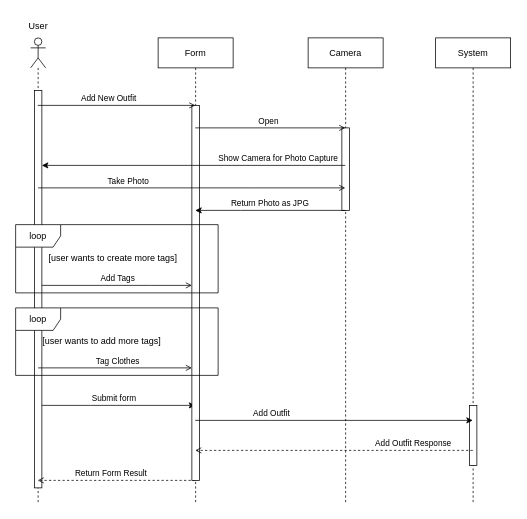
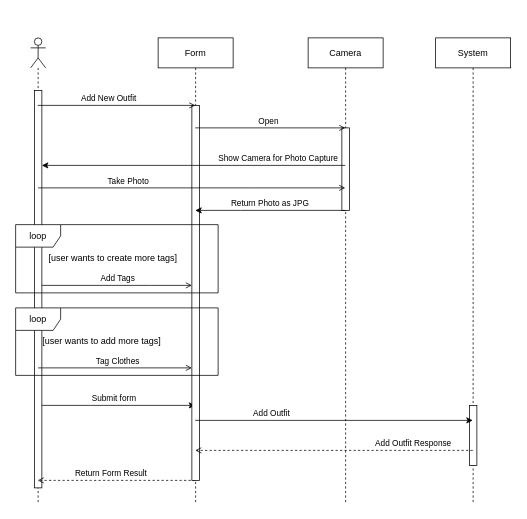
(38, 27) -> none
